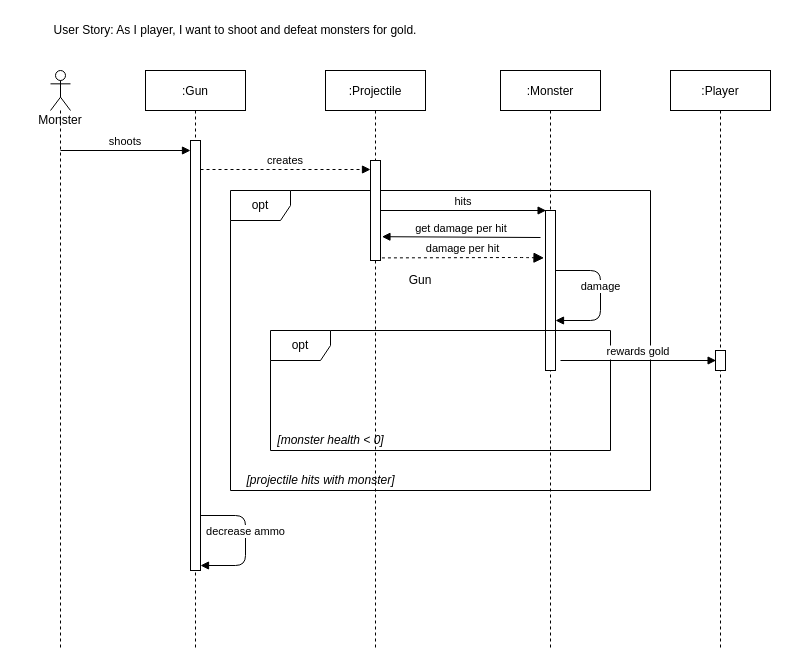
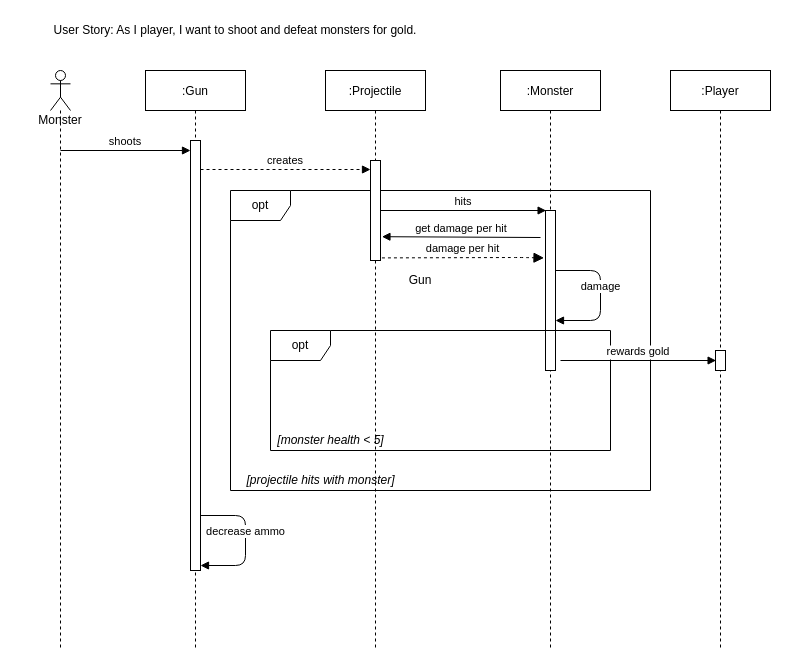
(331, 441) -> (331, 441)
